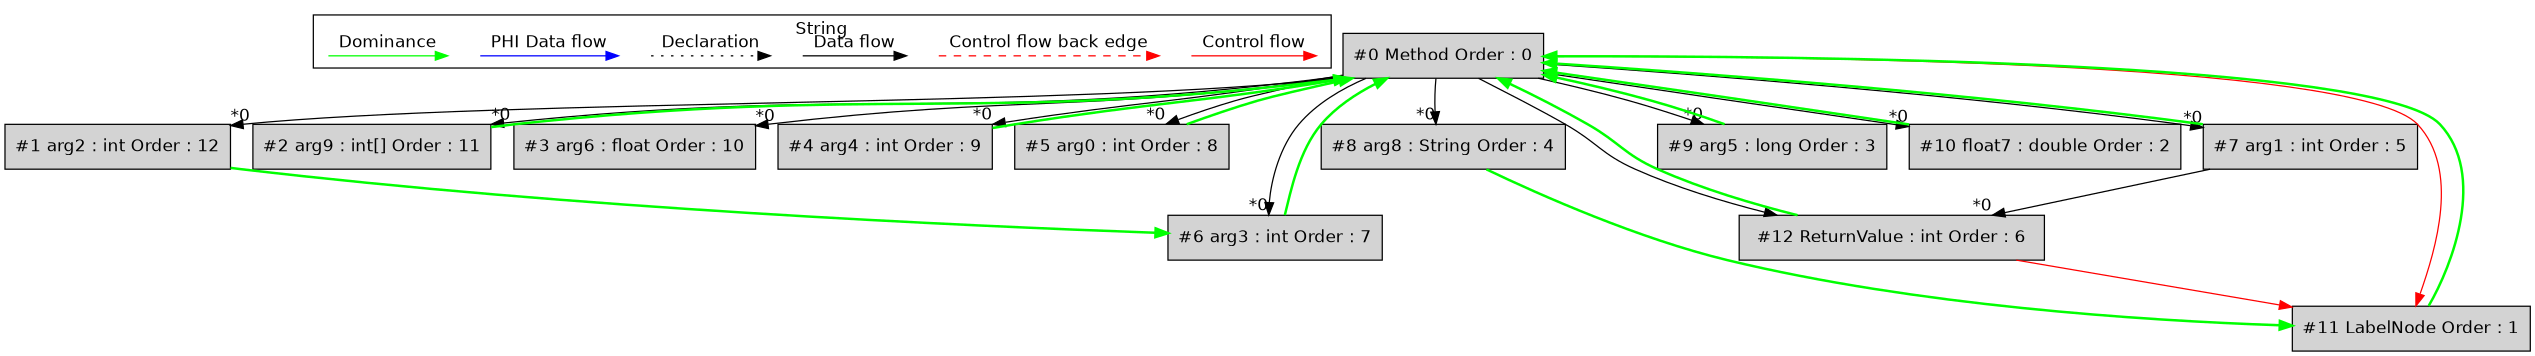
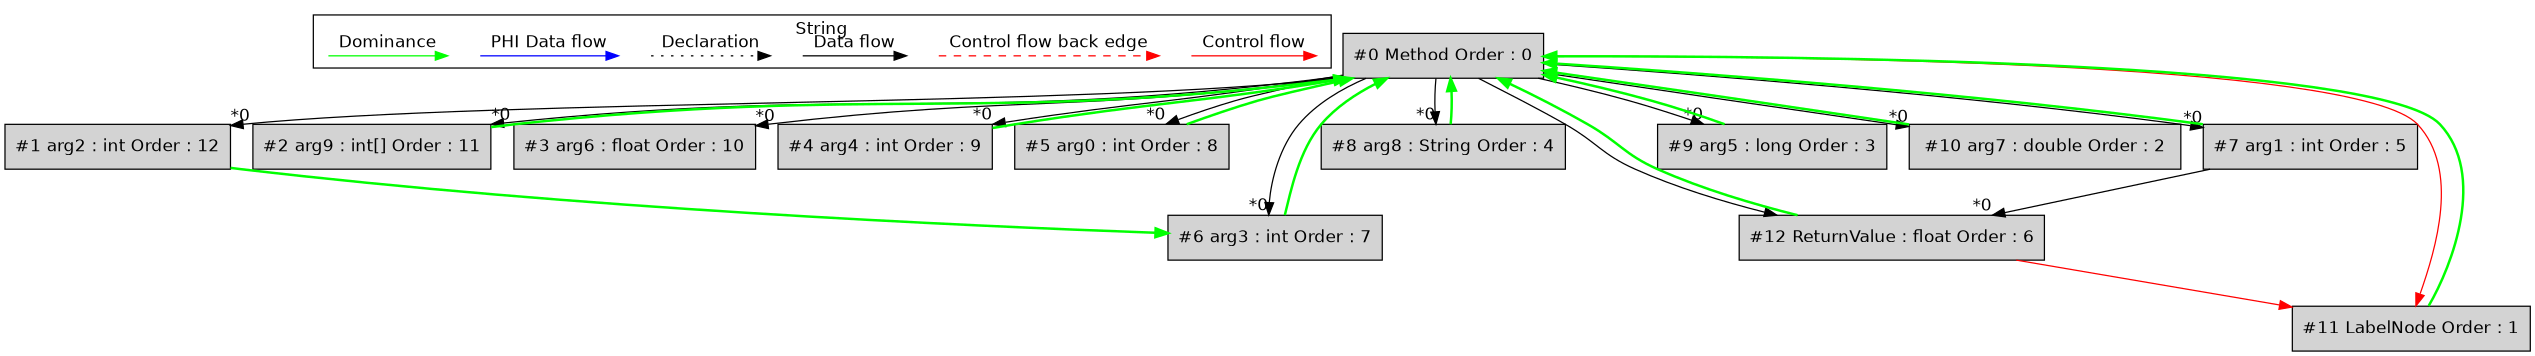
(2045, 147) -> (2045, 147)
(1892, 238) -> (1892, 238)
(1874, 289) -> (1452, 108)
